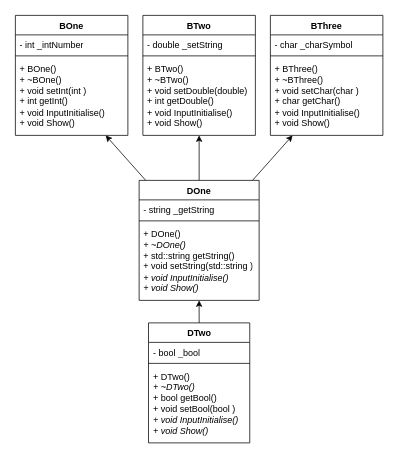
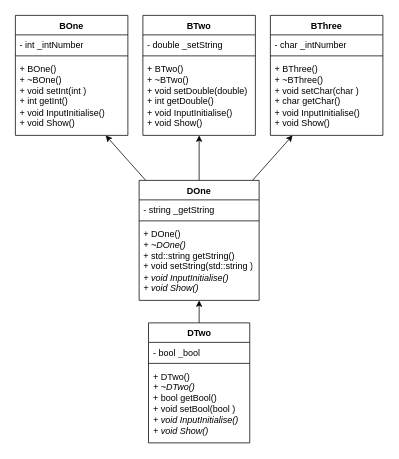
(317, 46) -> (314, 46)
